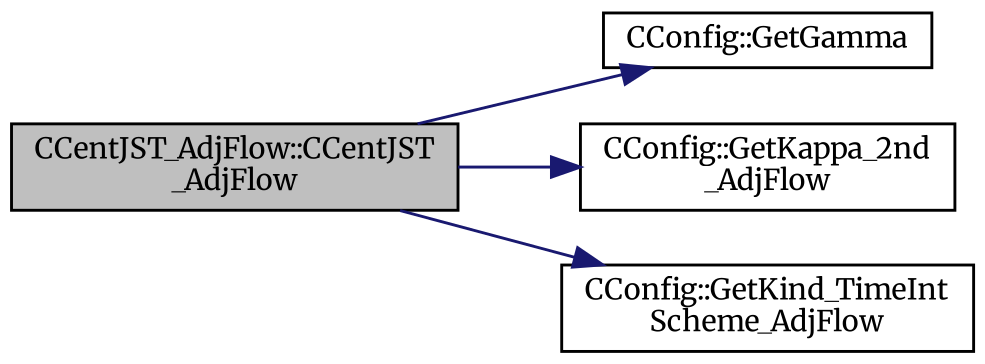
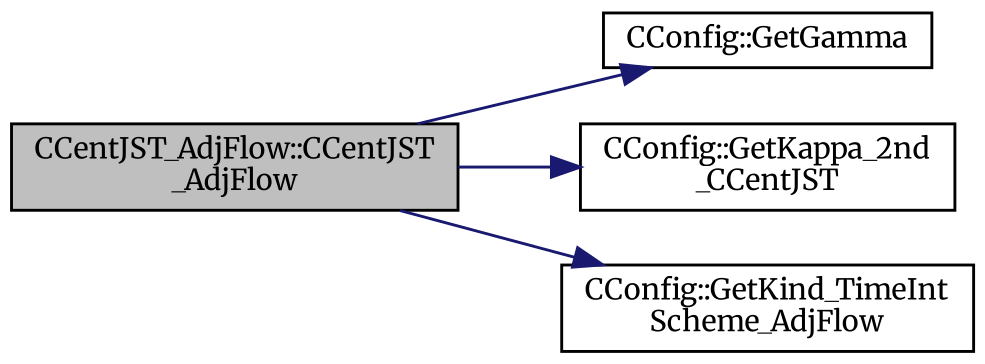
(768, 167) -> (768, 167)
